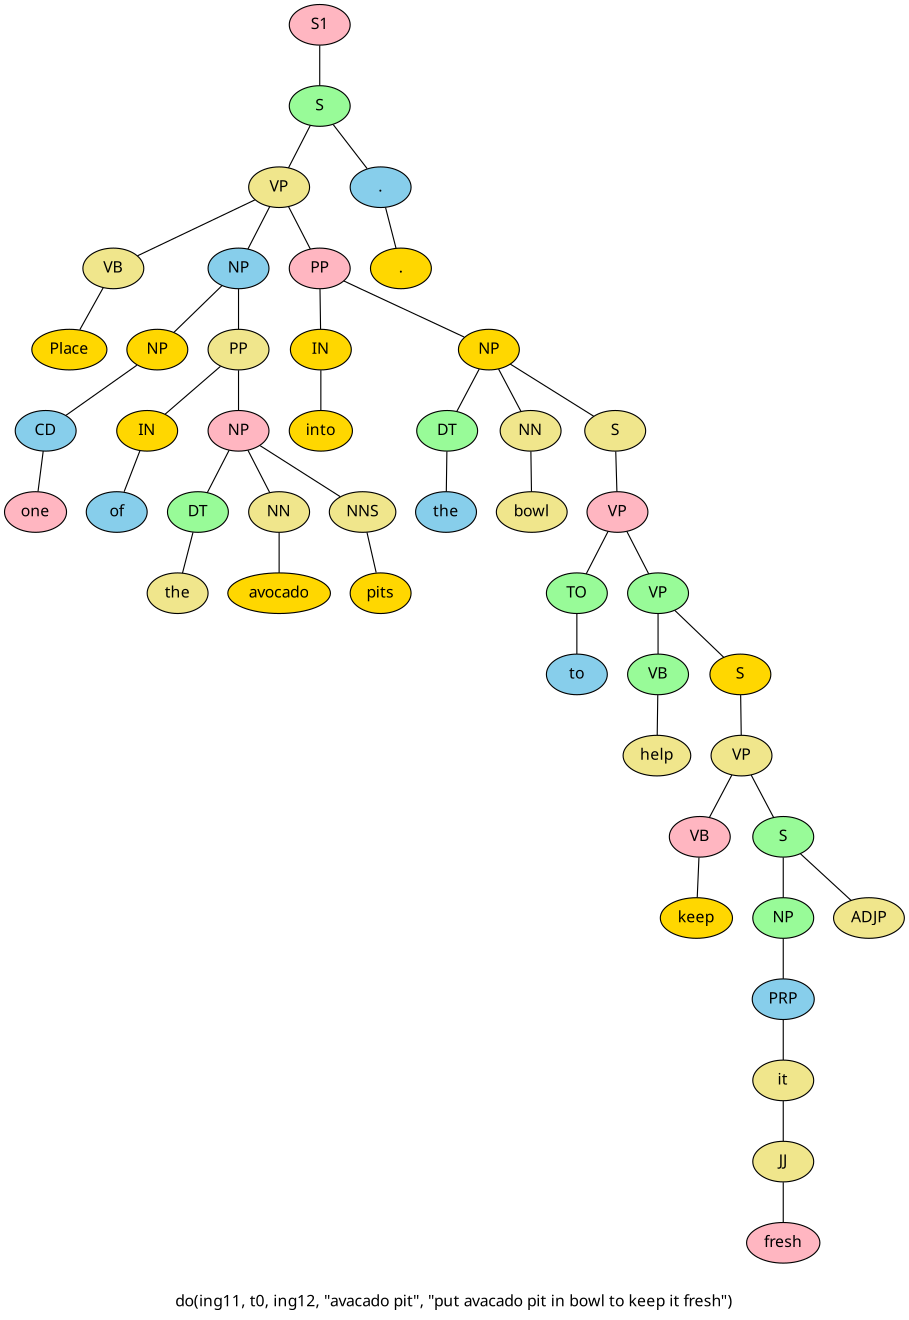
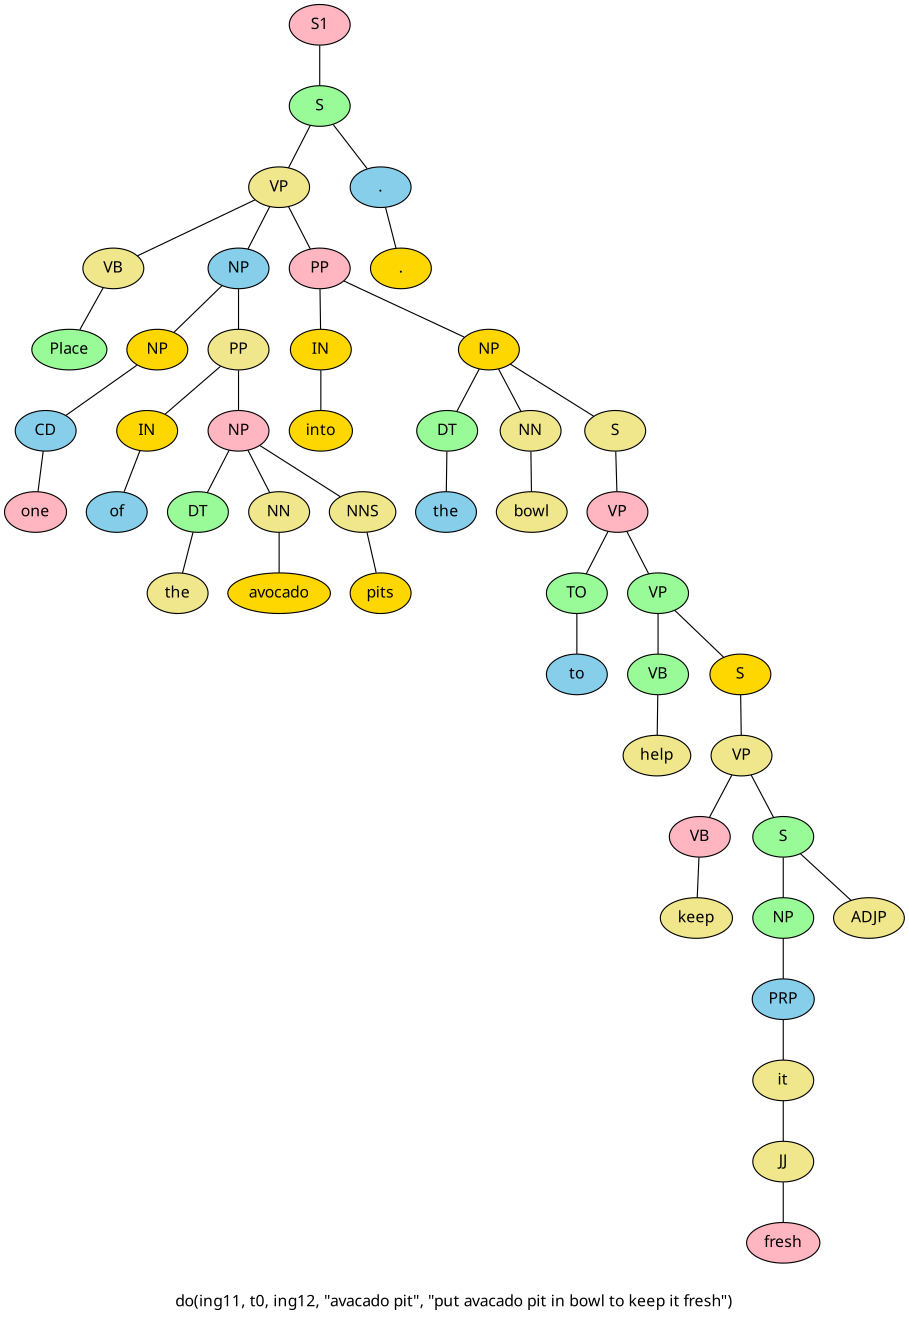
(69, 350) -> (69, 350)
(696, 918) -> (696, 918)
